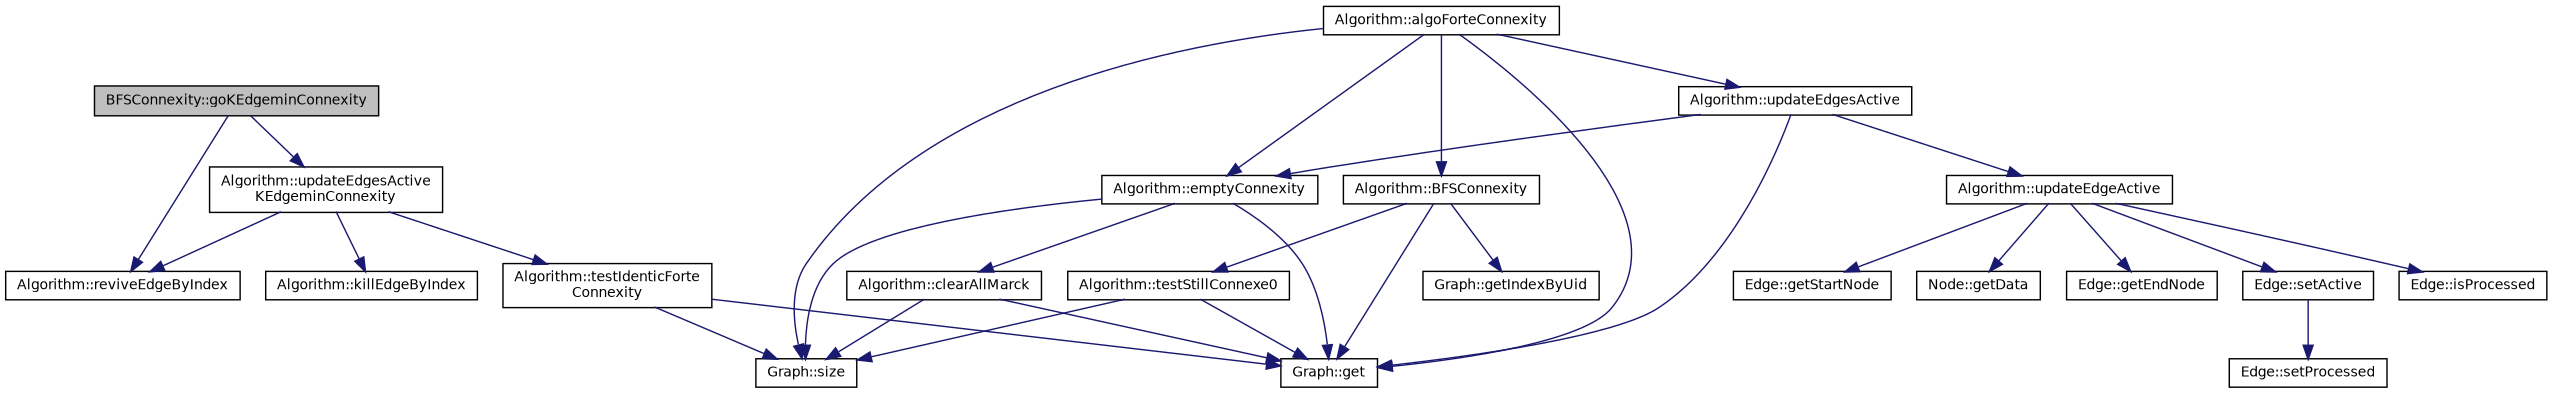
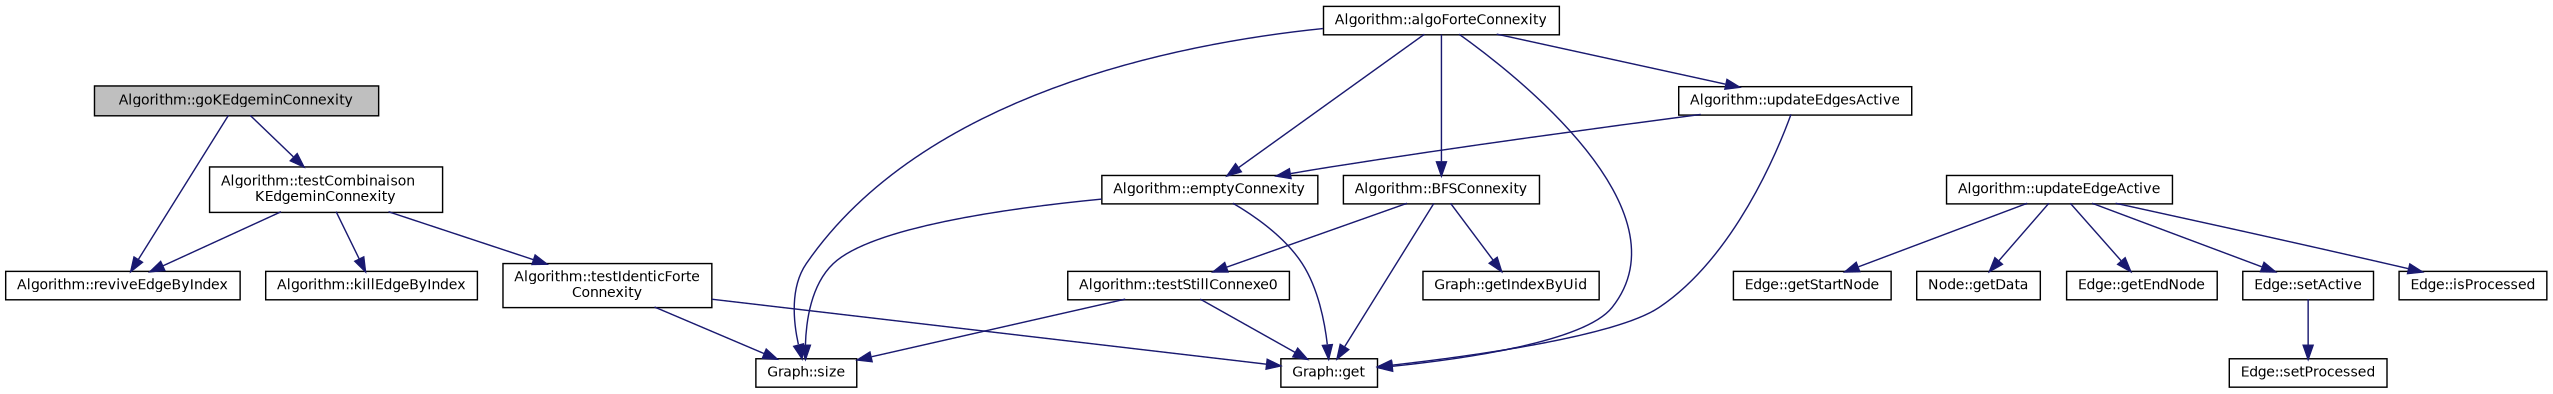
(237, 101) -> (237, 101)
(1920, 143) -> none
(326, 190) -> (326, 190)
(944, 286) -> none
